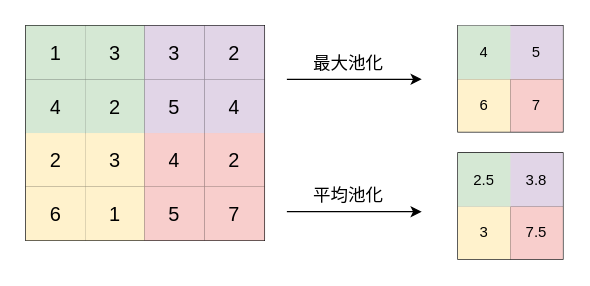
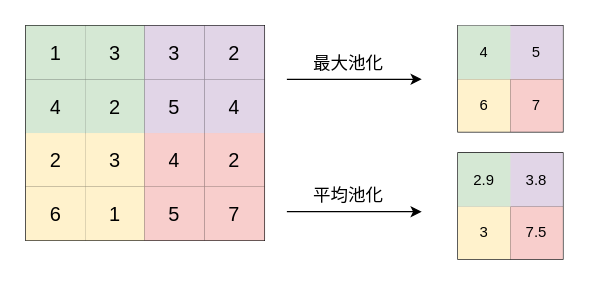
(484, 181) -> (484, 181)
